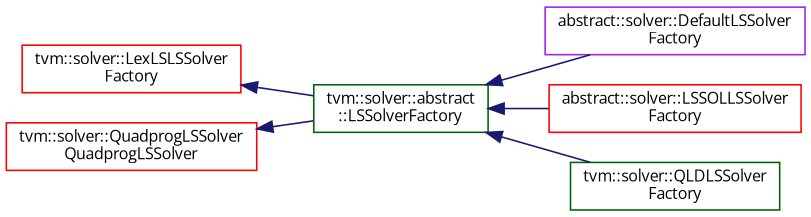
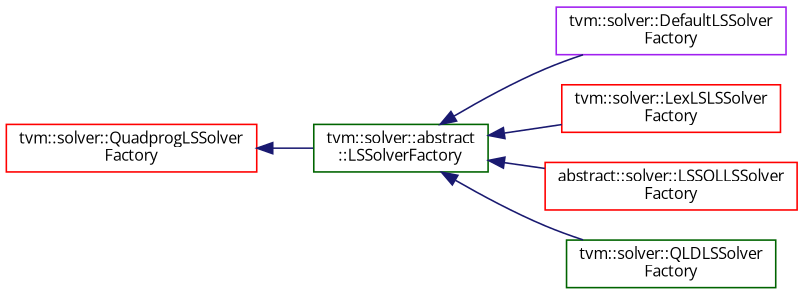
(675, 31) -> (671, 31)
(285, 92) -> (533, 129)
(132, 147) -> (132, 148)
